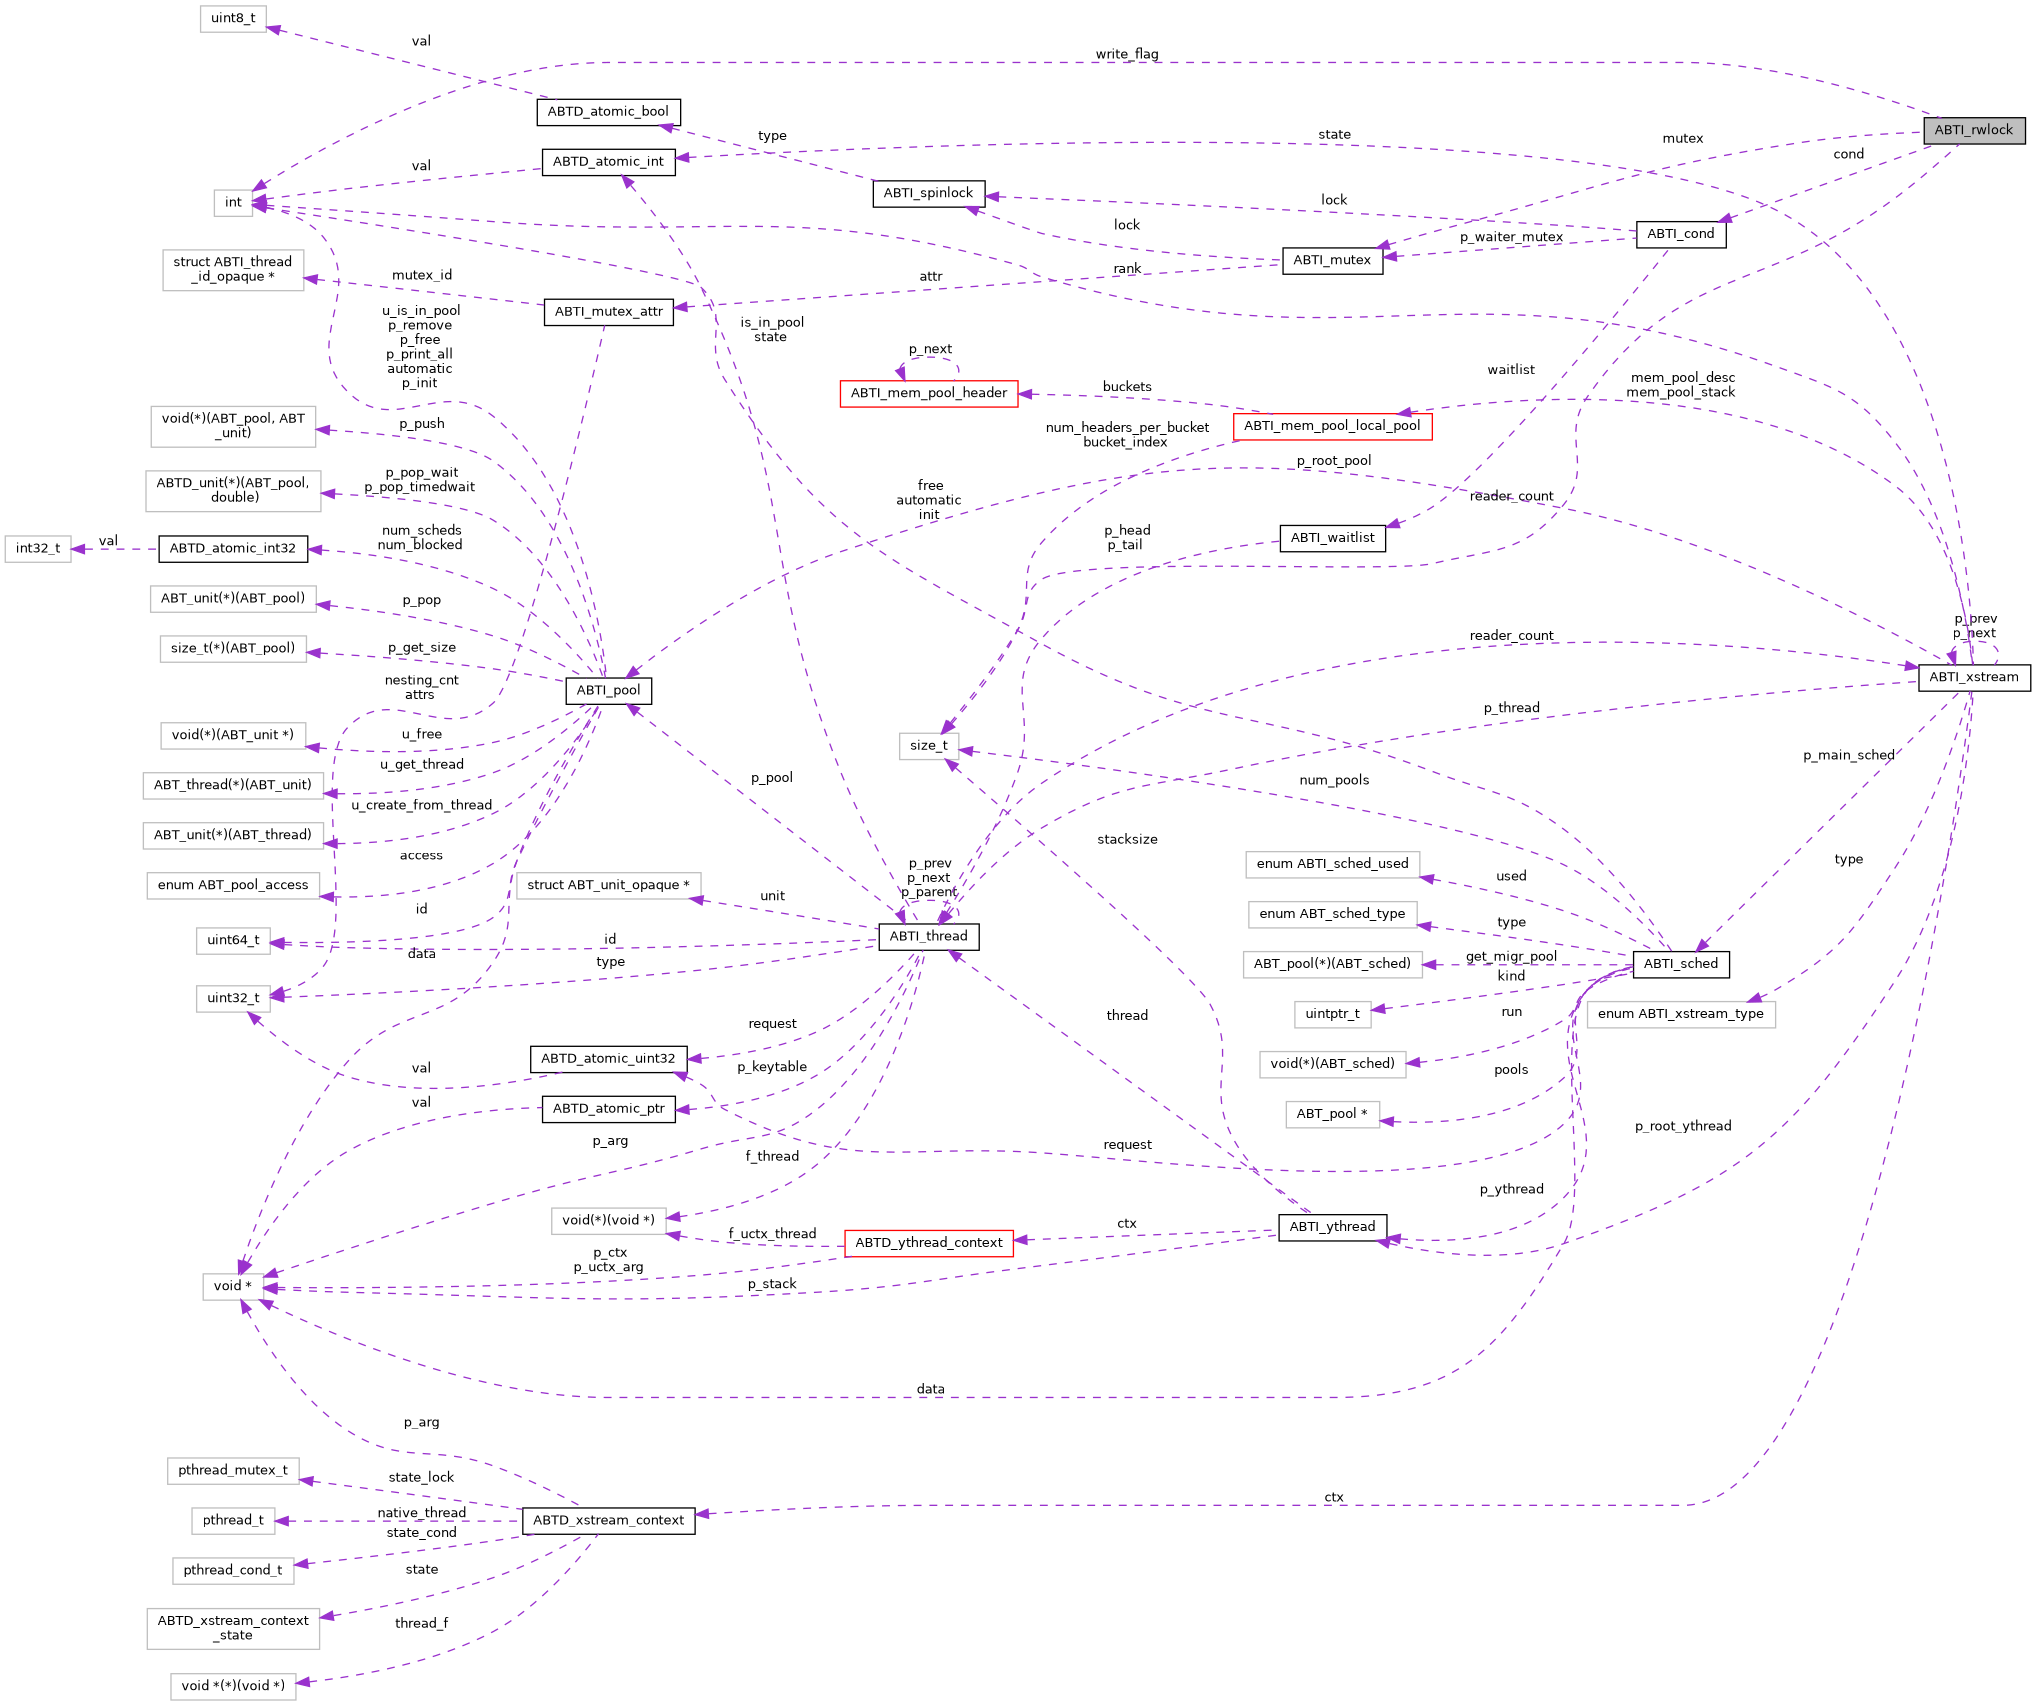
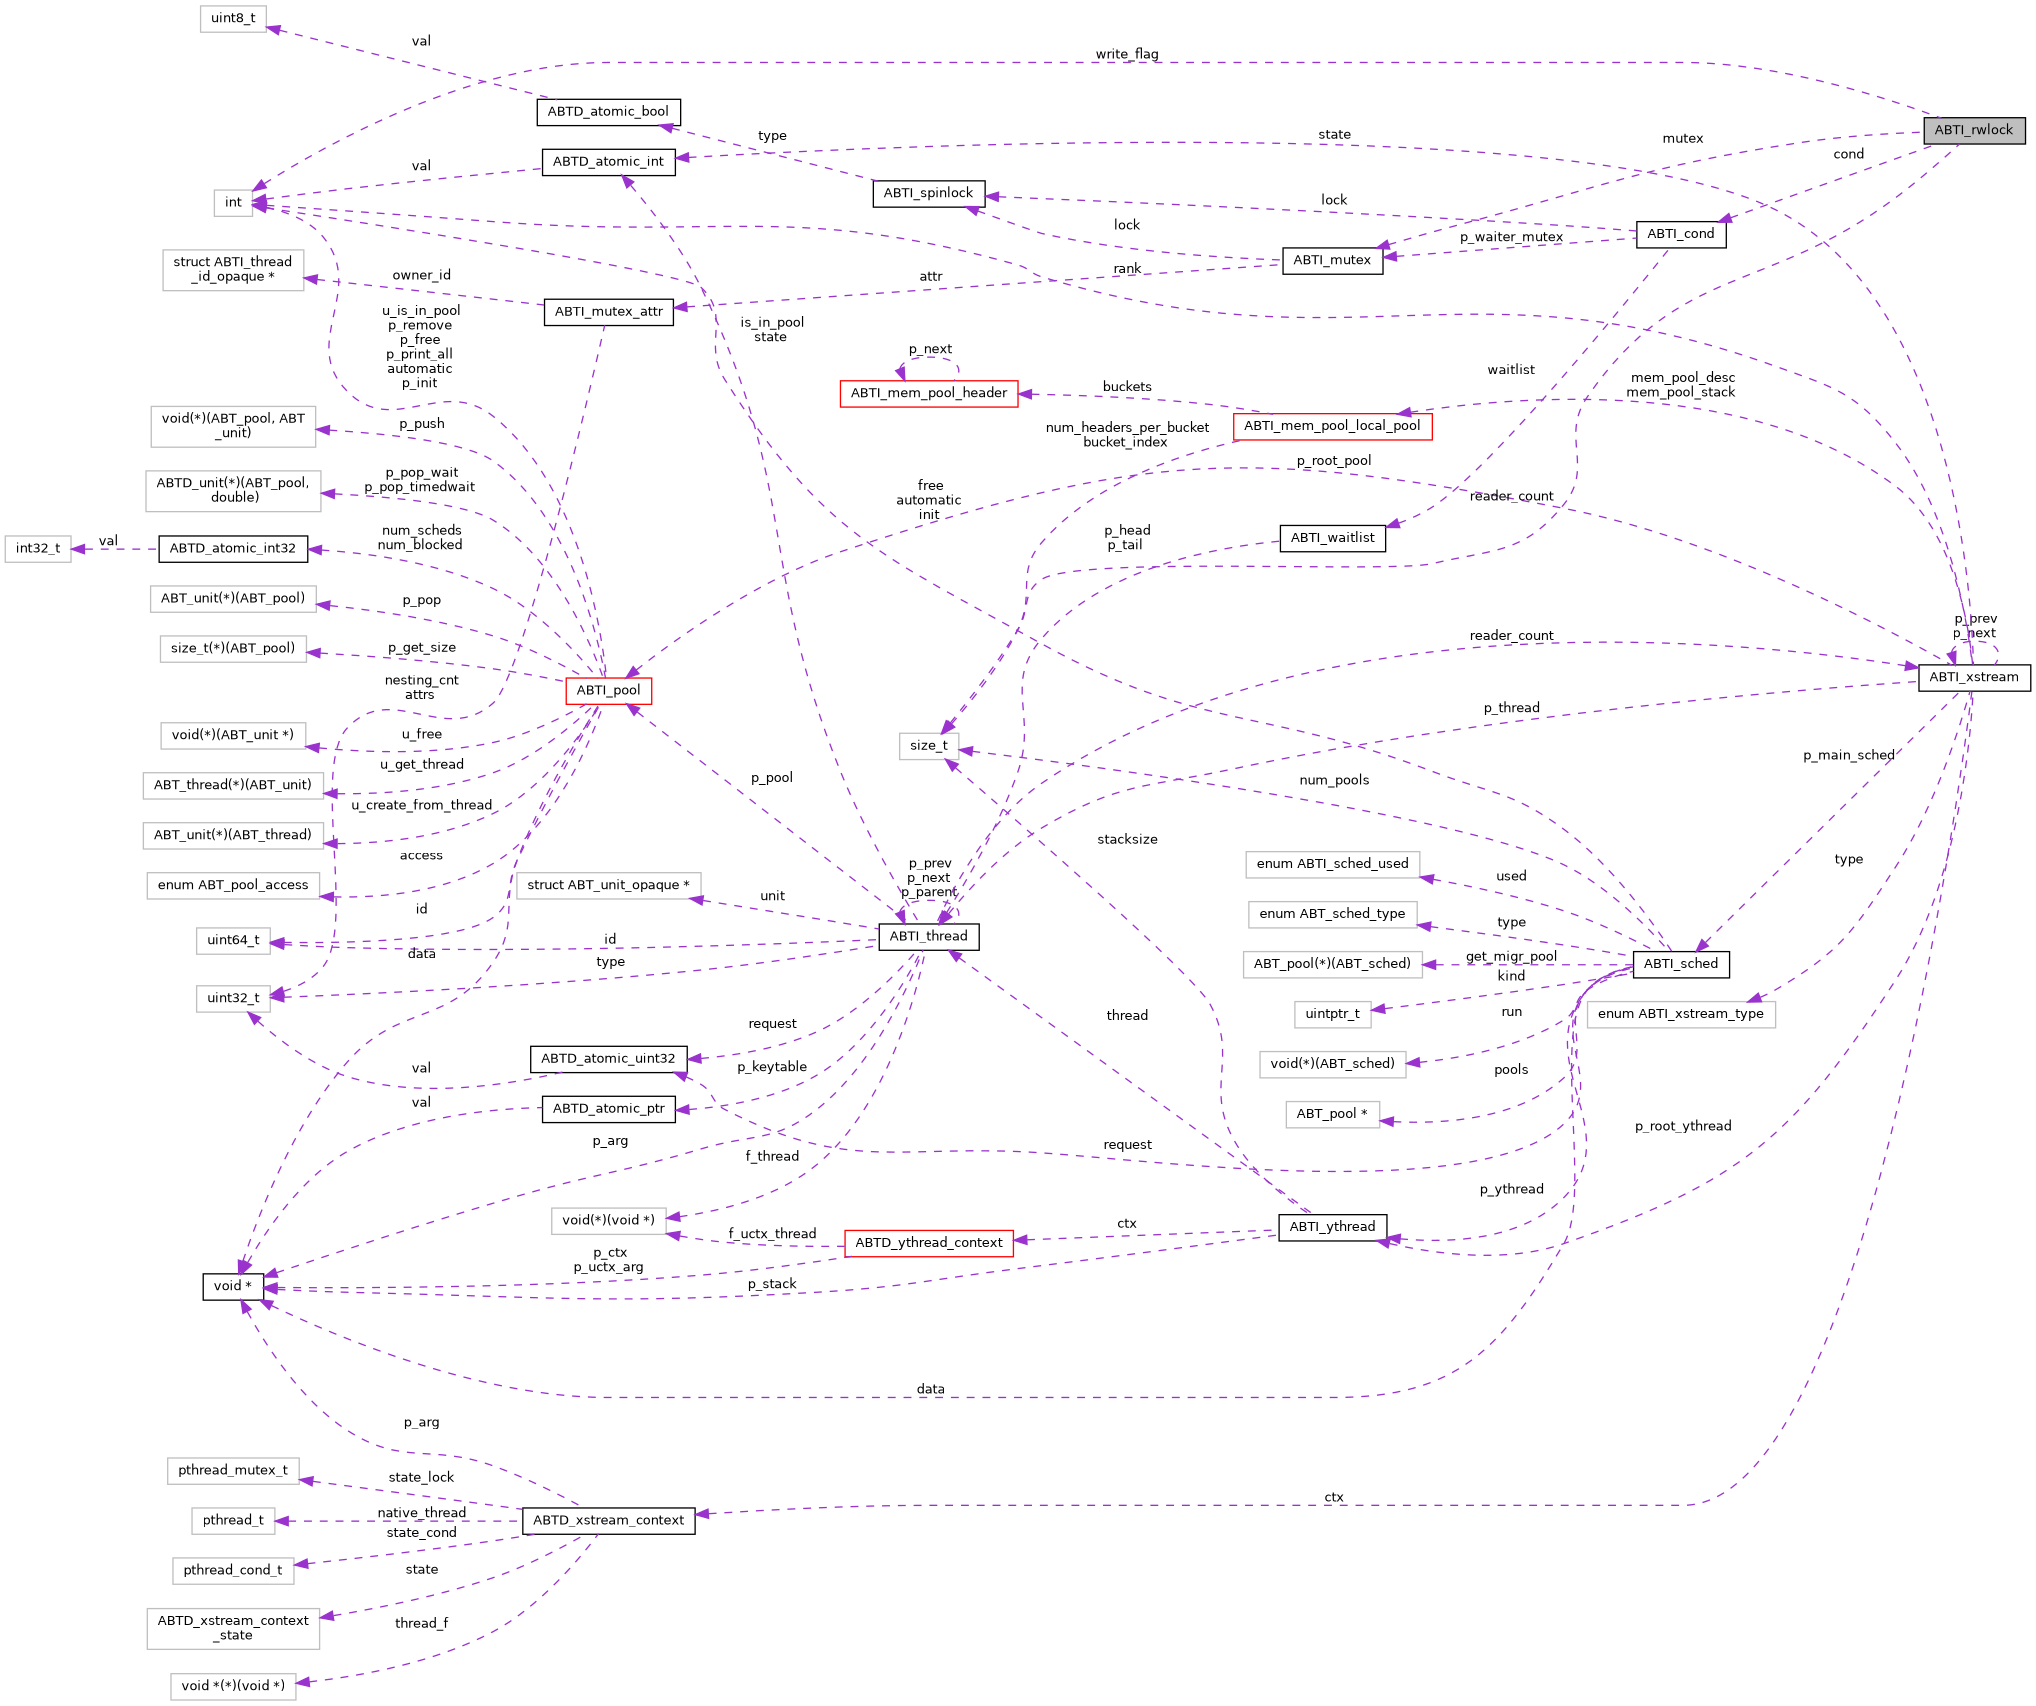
(420, 276) -> (420, 276)
(609, 691) -> (609, 691)
(233, 1287) -> (233, 1287)
